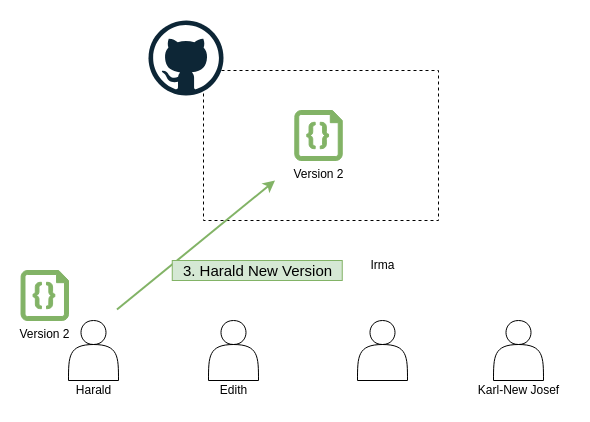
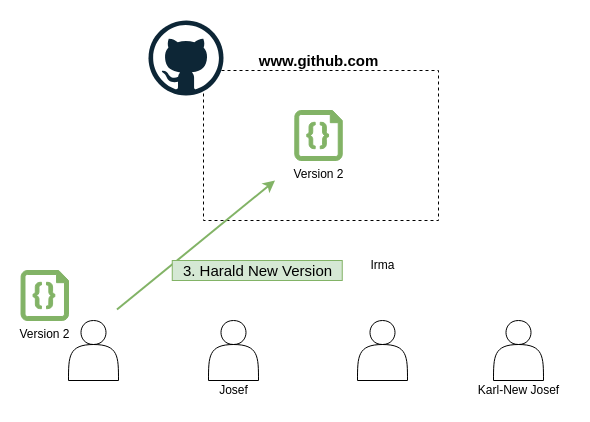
none -> (319, 61)
(94, 391) -> none
(234, 391) -> (234, 391)
